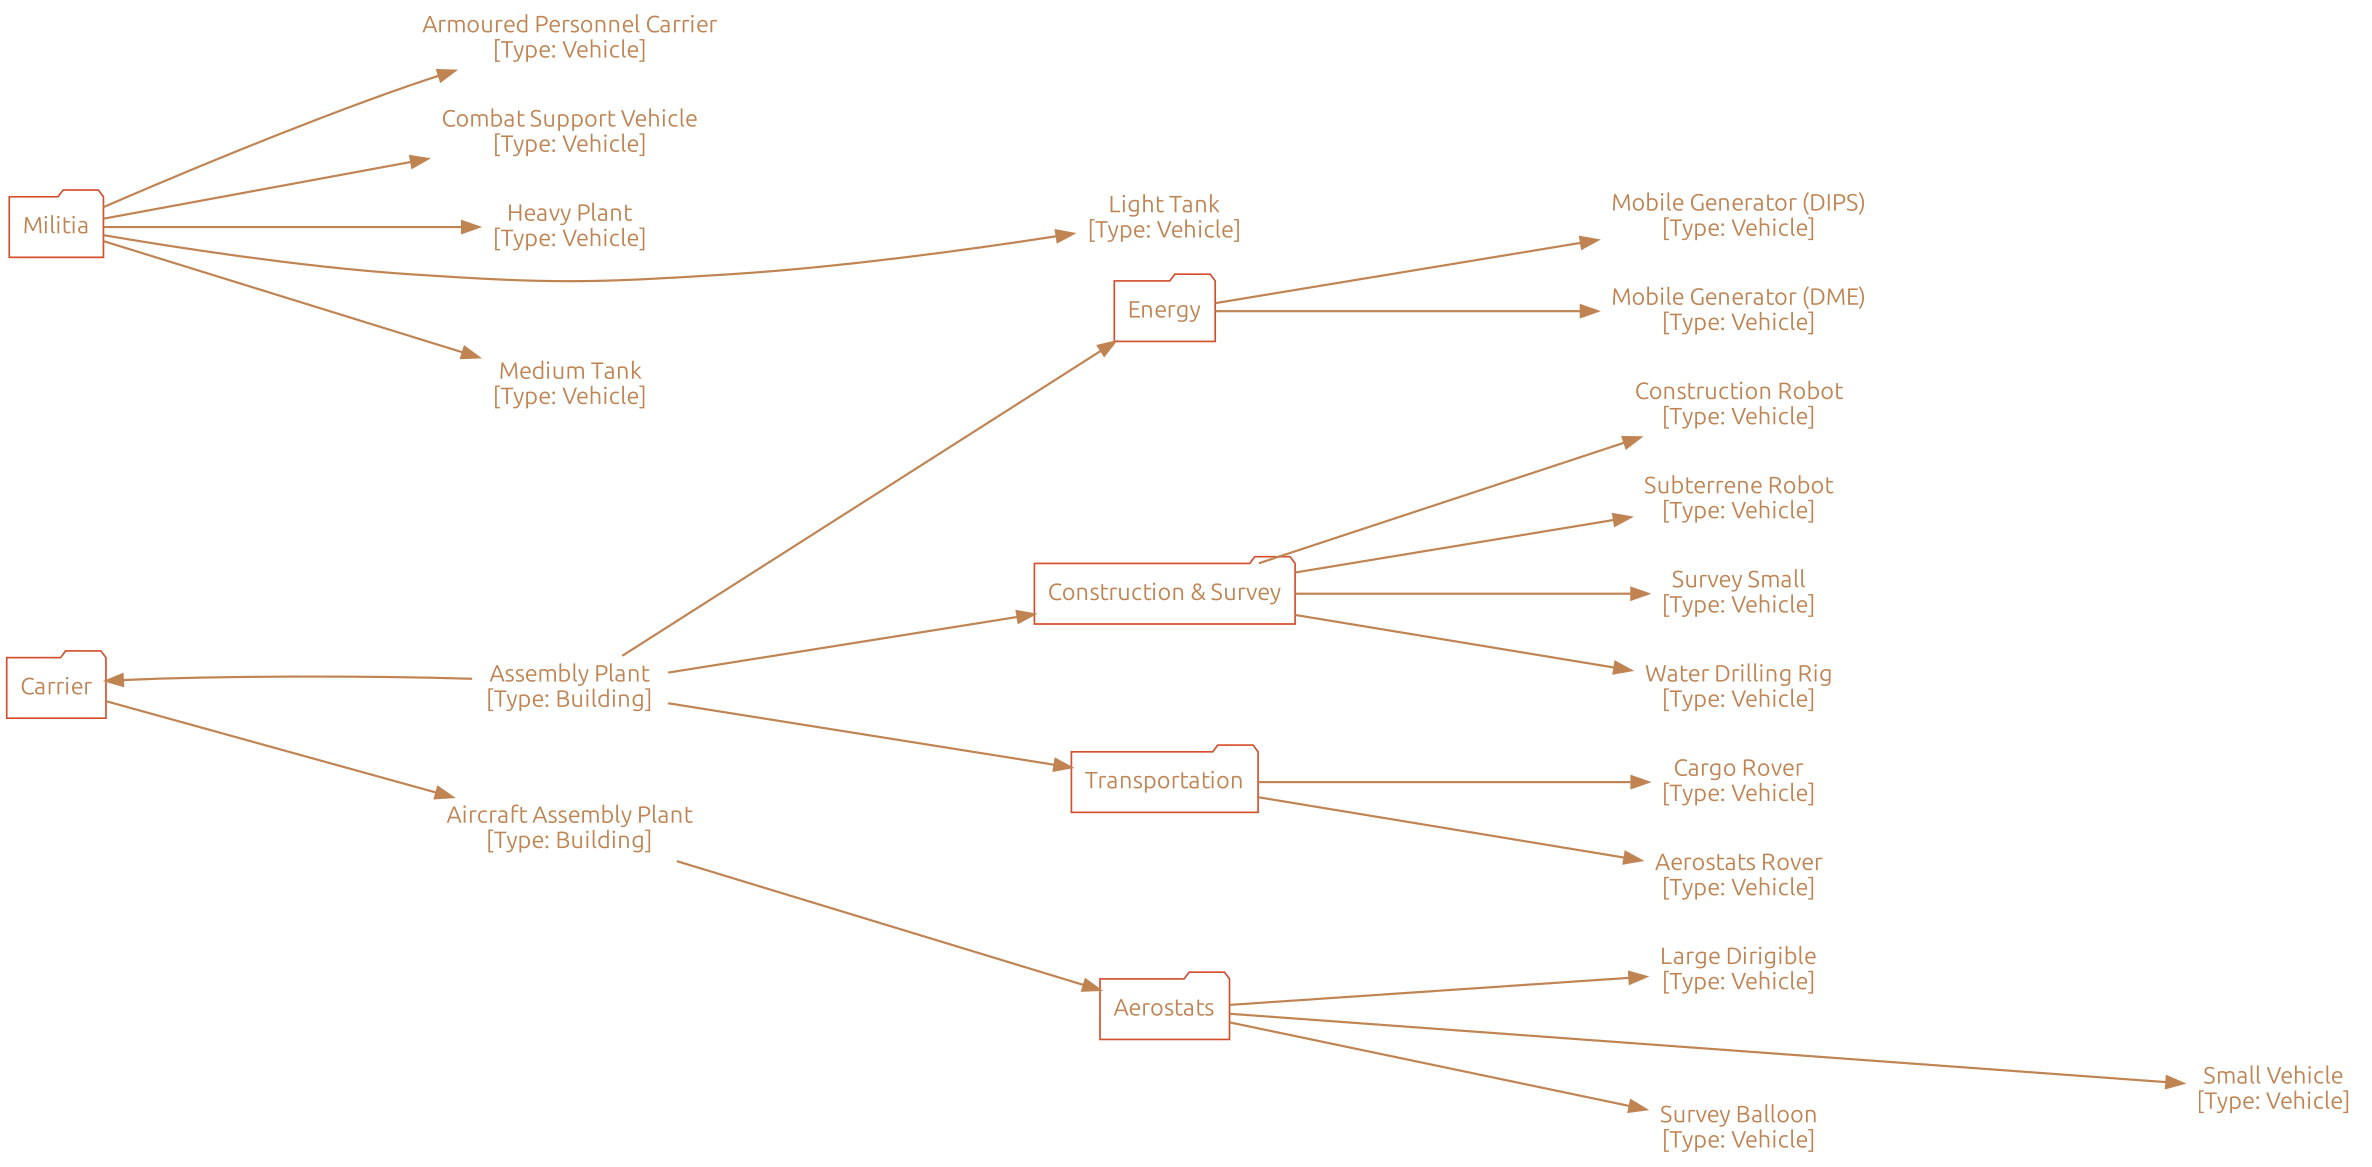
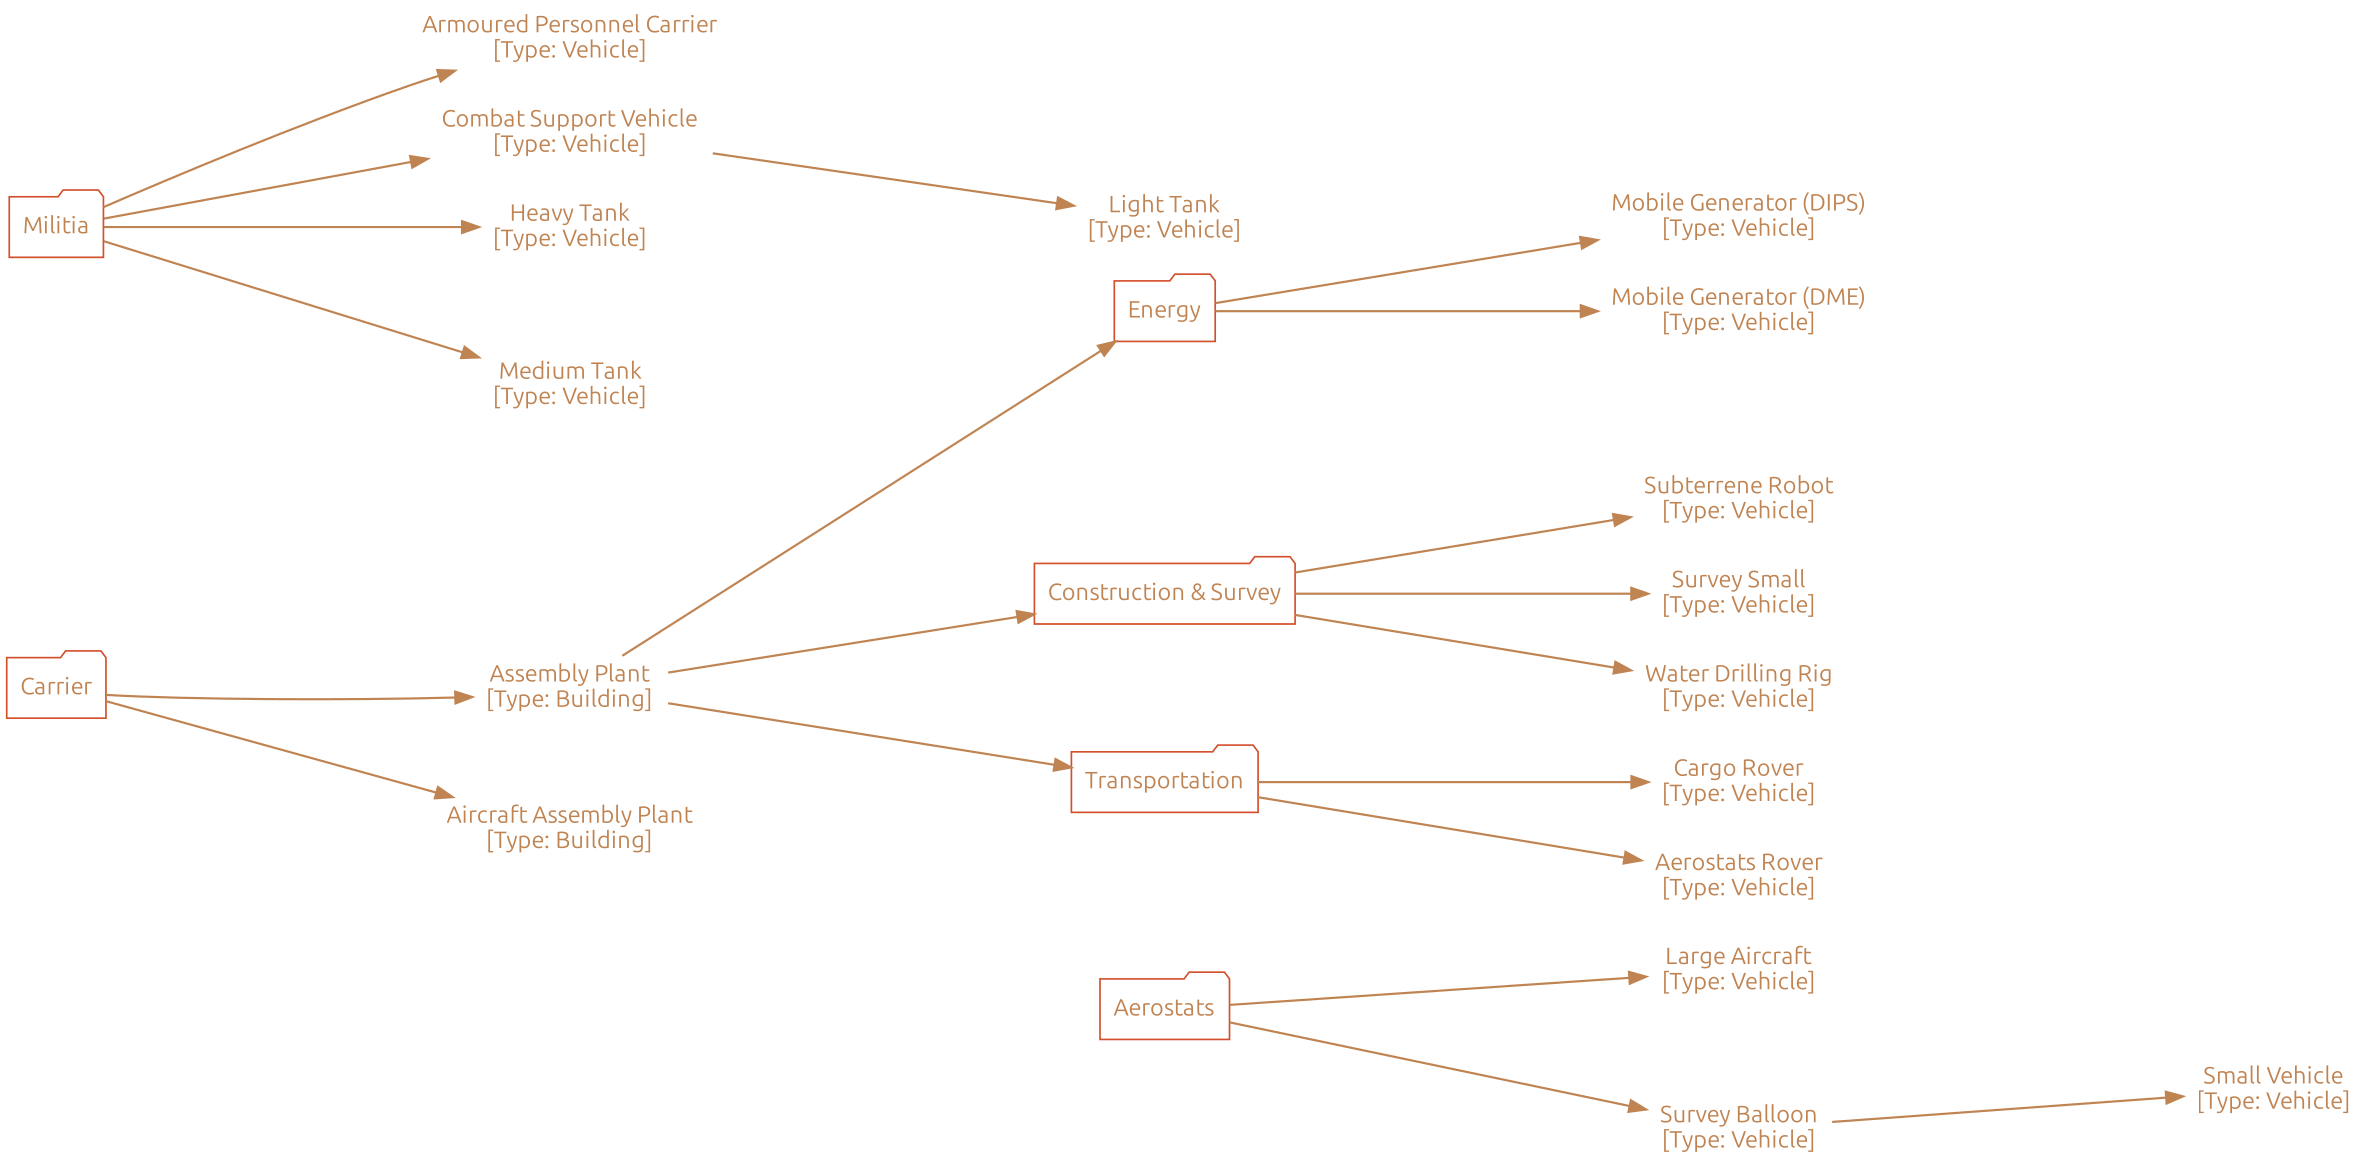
(570, 227) -> (570, 227)
(580, 281) -> (885, 178)
(1739, 405) -> none
(298, 677) -> (281, 699)
(880, 923) -> none
(1739, 970) -> (1739, 970)
(1698, 1048) -> (1999, 1110)
